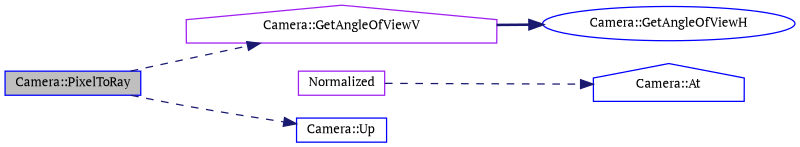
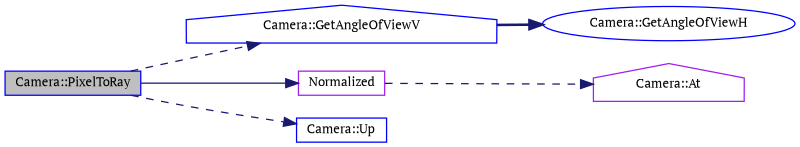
(342, 26) -> (342, 26)
none -> (213, 83)
(669, 84) -> (669, 84)
